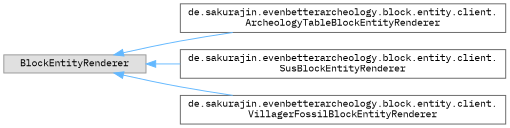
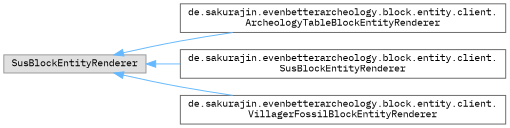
(75, 64) -> (75, 64)
